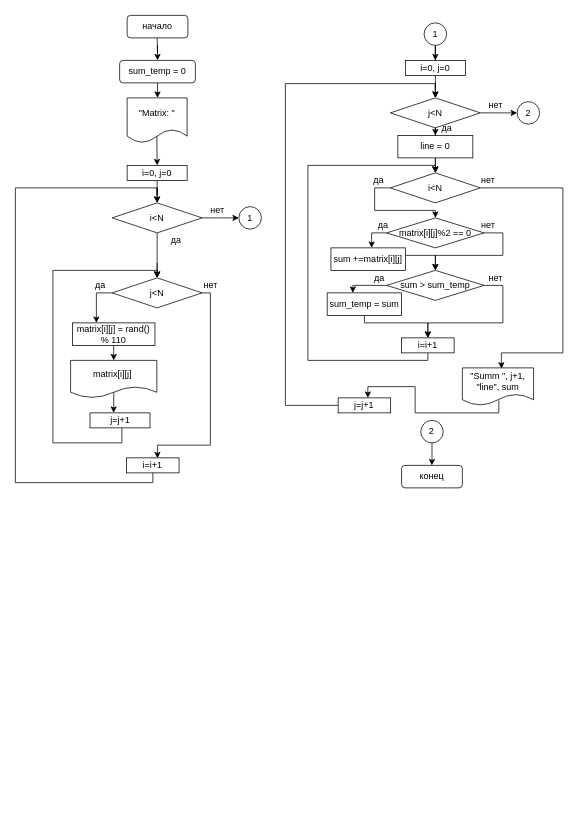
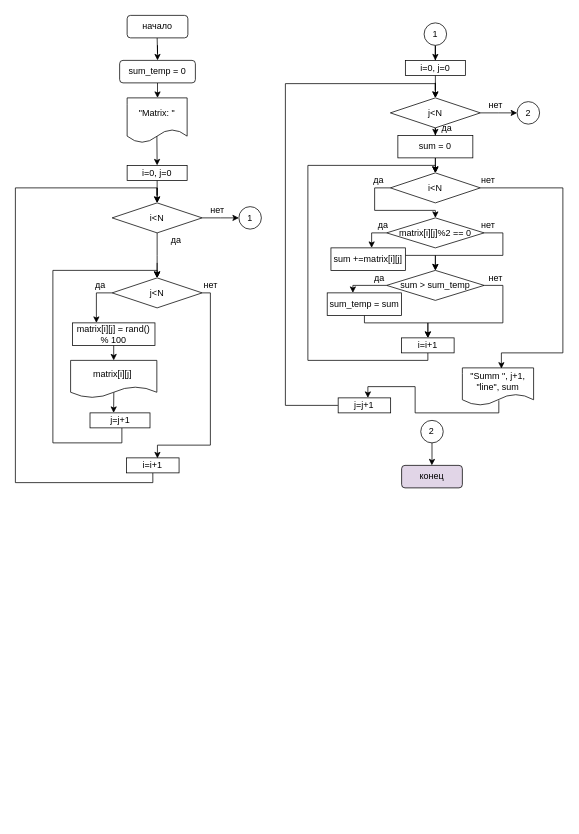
(435, 147) -> (435, 147)
(114, 334) -> (114, 334)
(432, 477) -> (432, 477)
